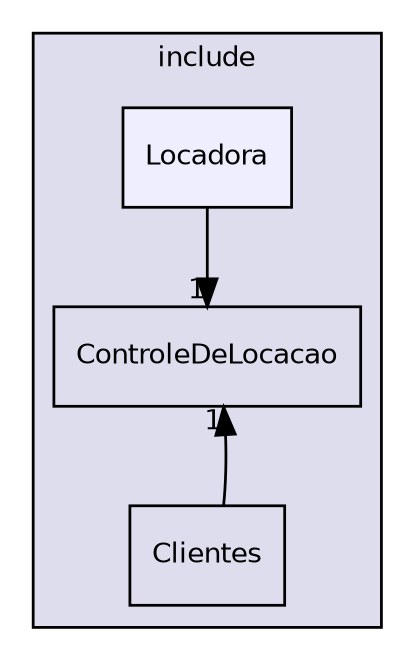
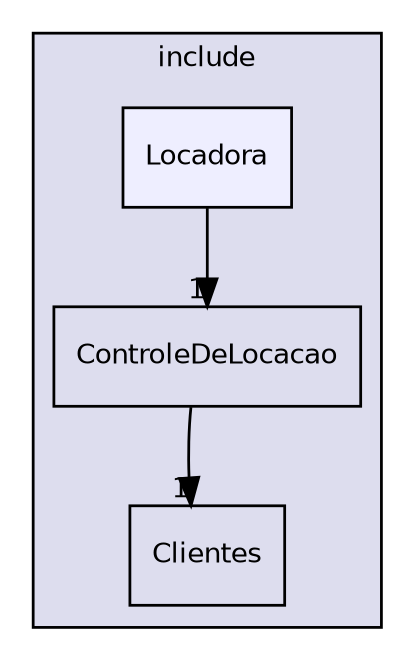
(226, 470) -> (189, 442)
